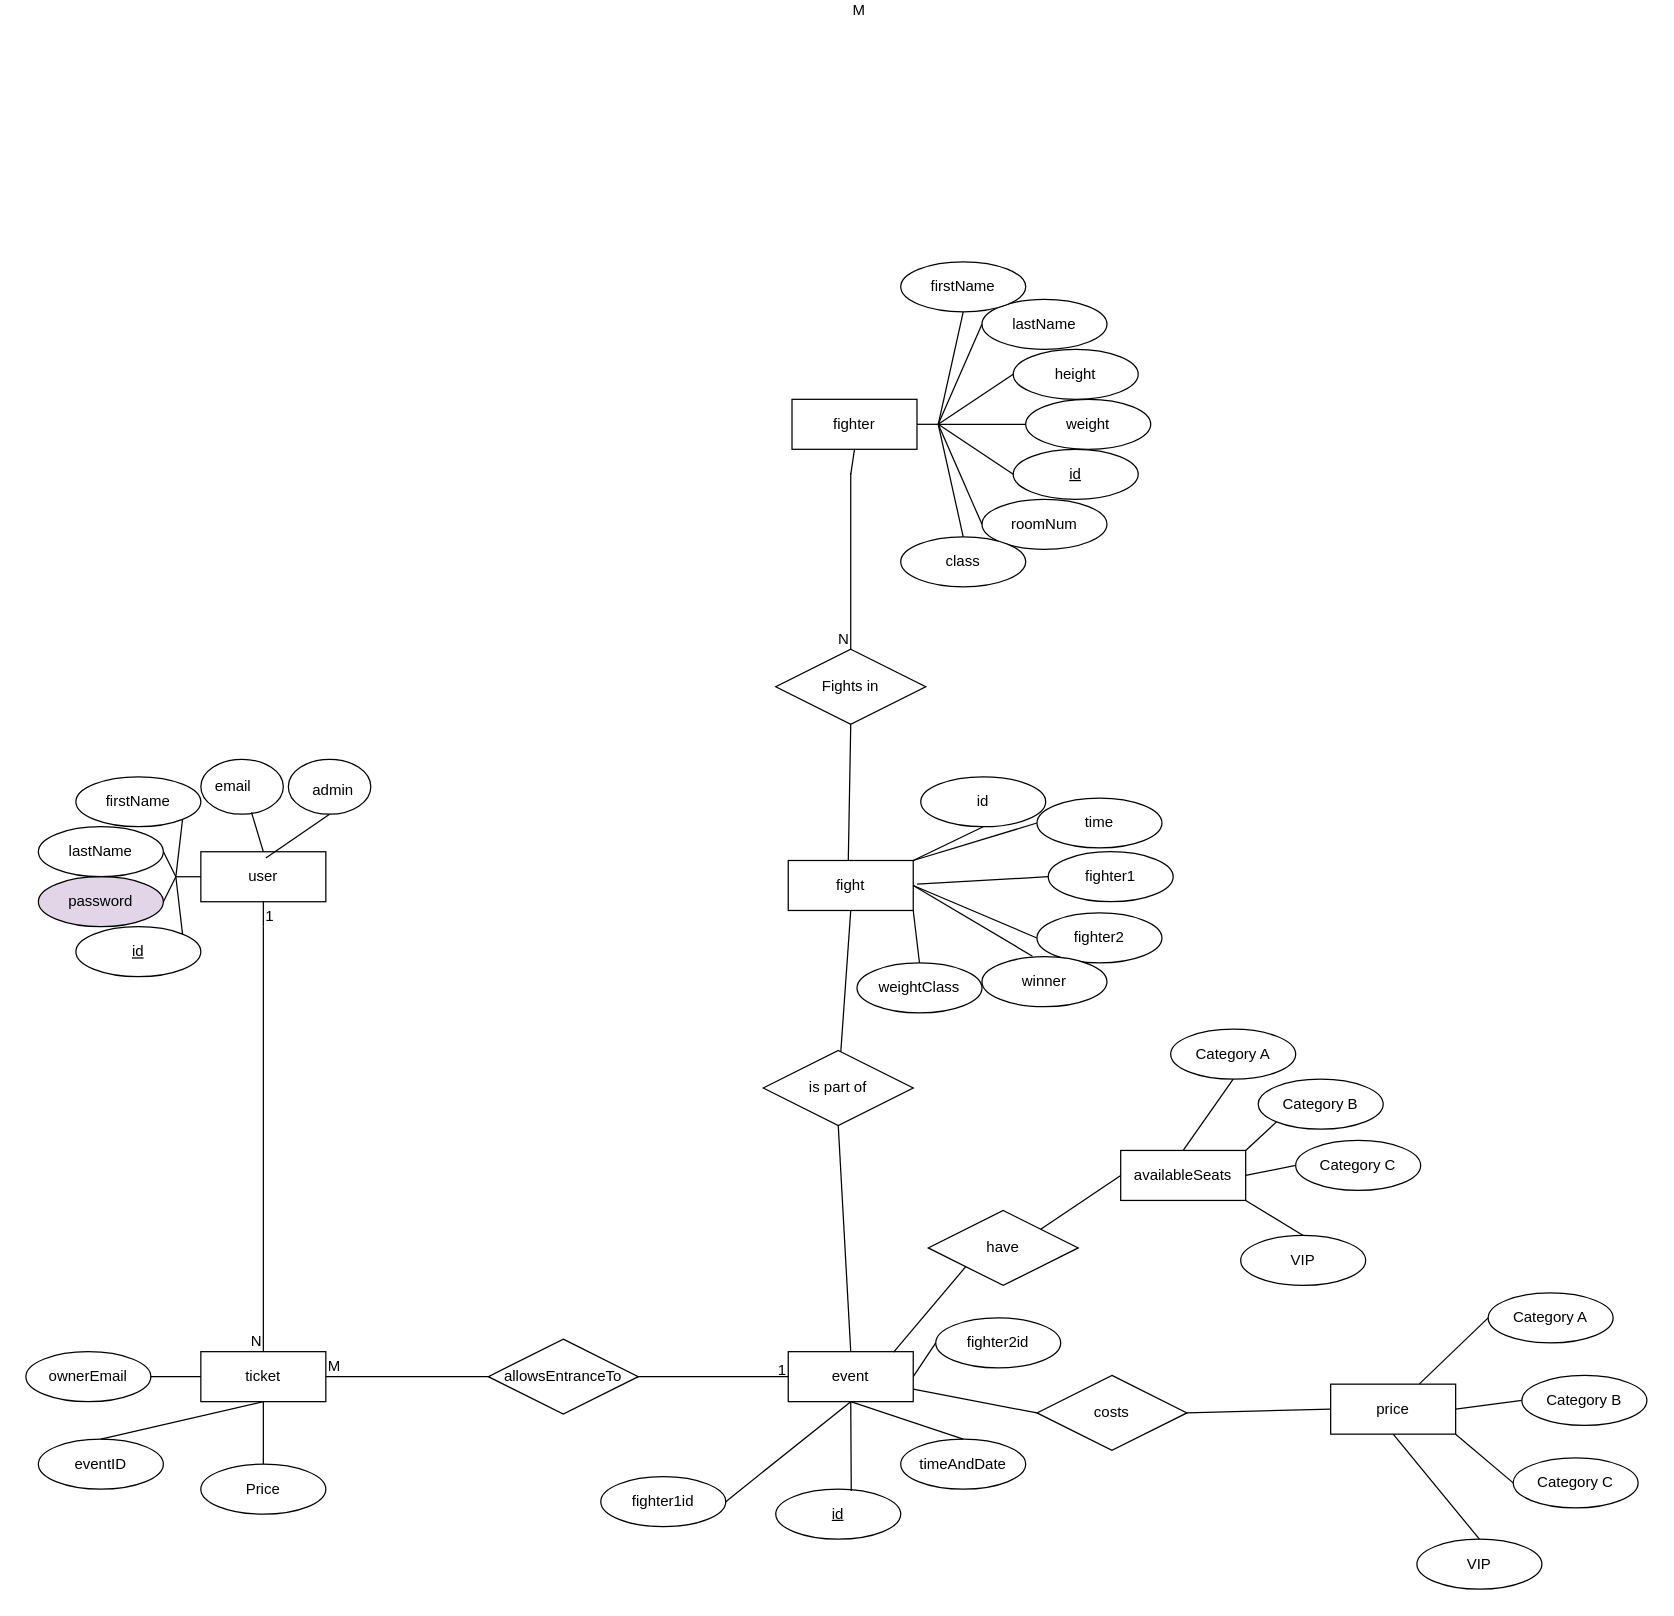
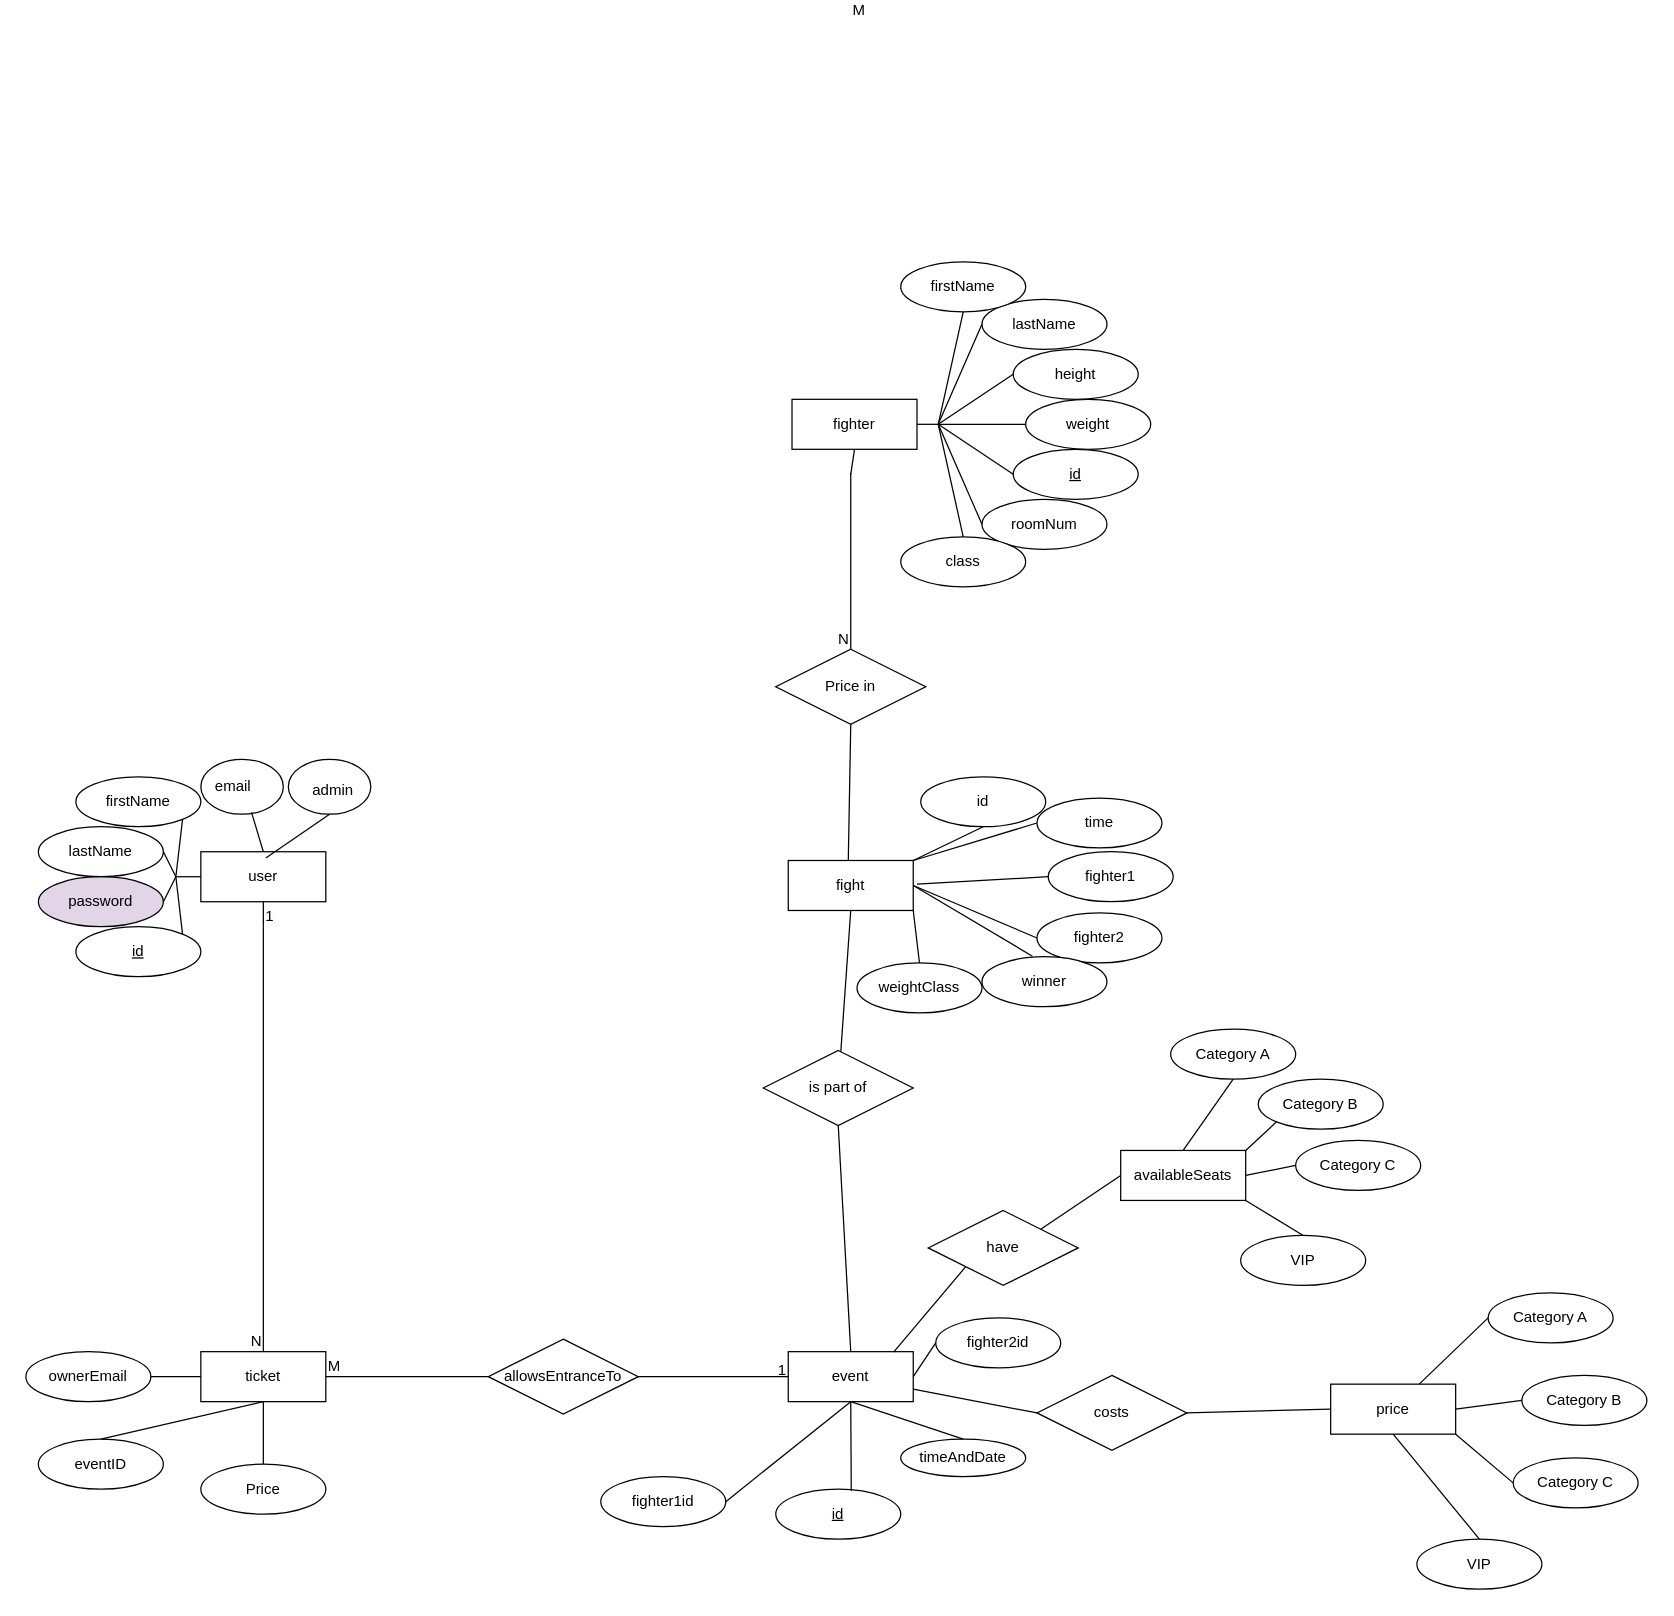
(851, 687) -> (851, 687)
(963, 1464) -> (963, 1458)
